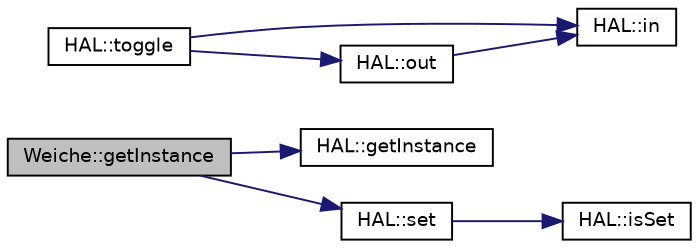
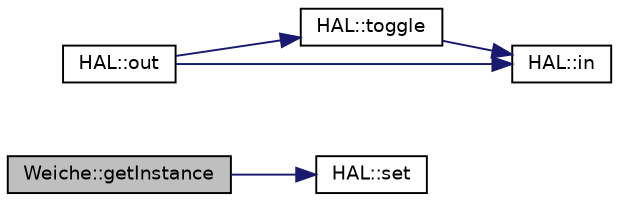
(256, 55) -> (228, 48)
(397, 147) -> none
(627, 221) -> none
